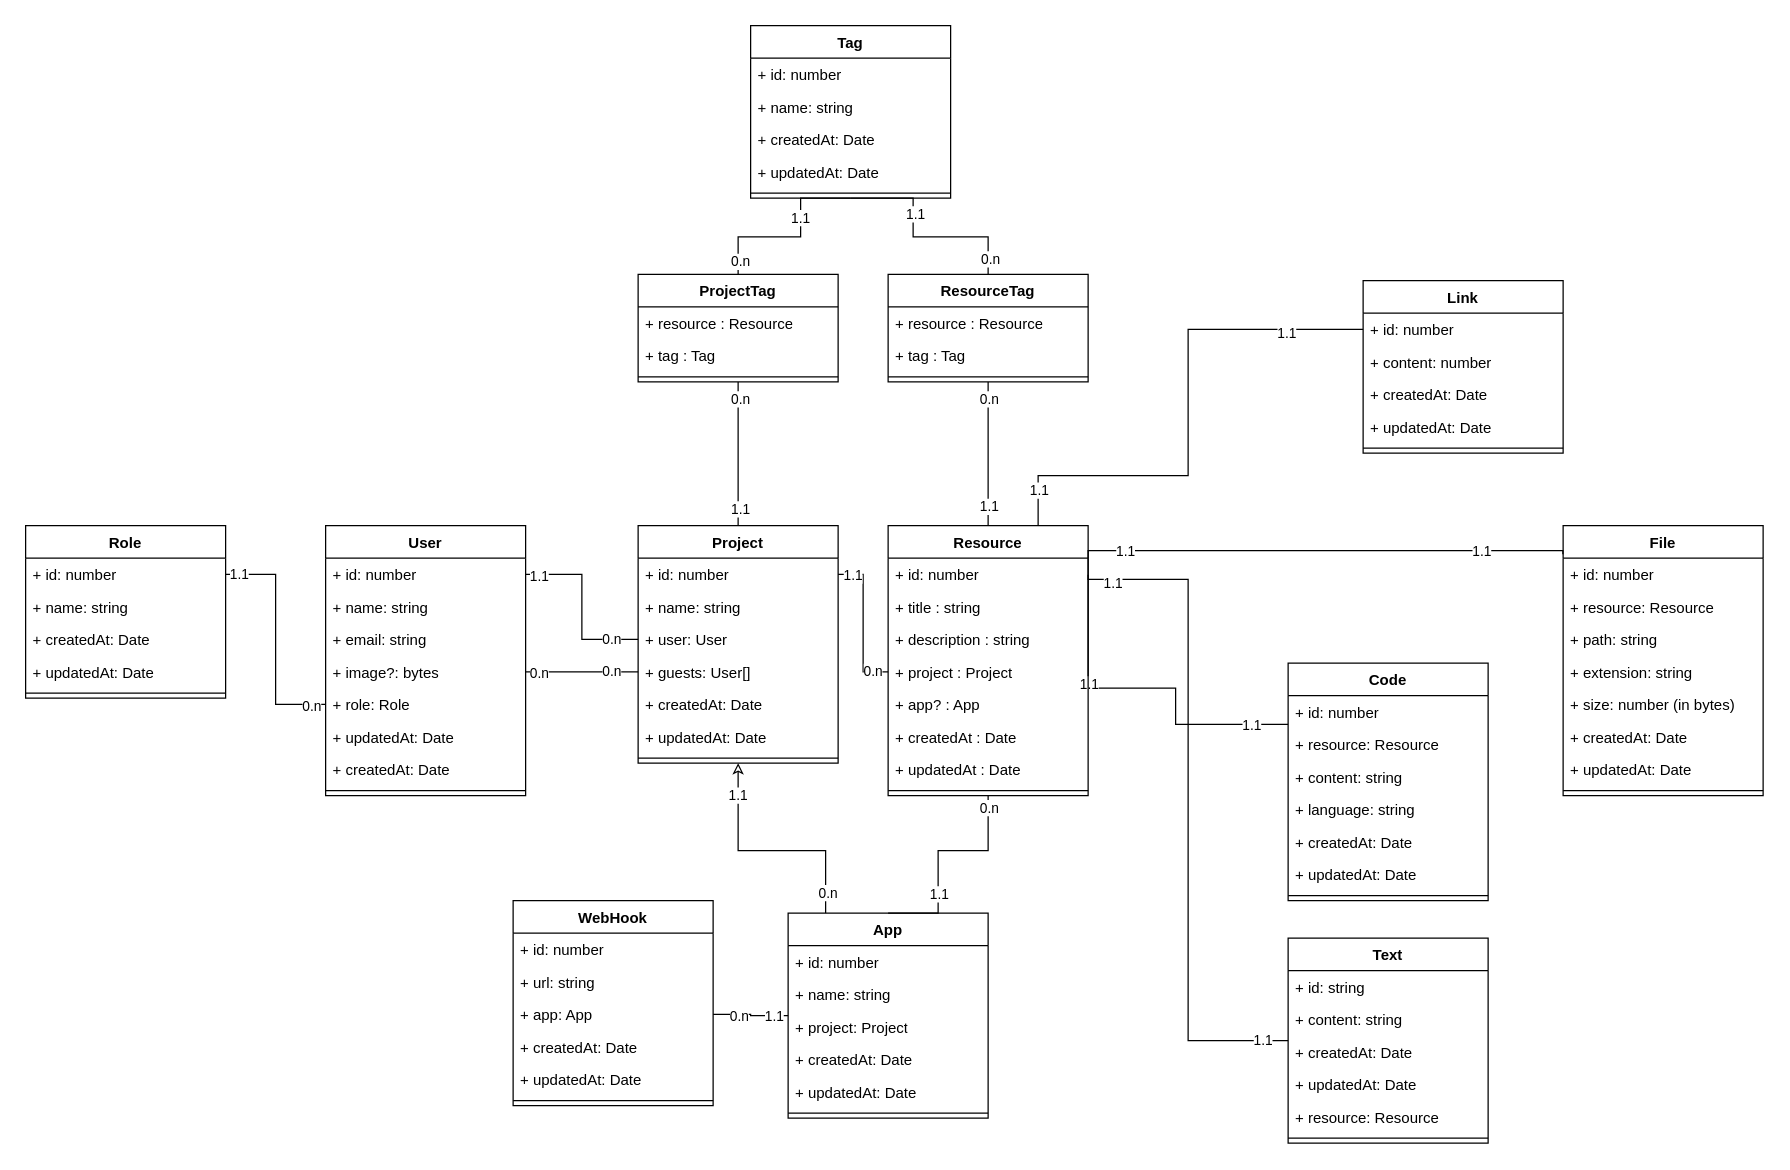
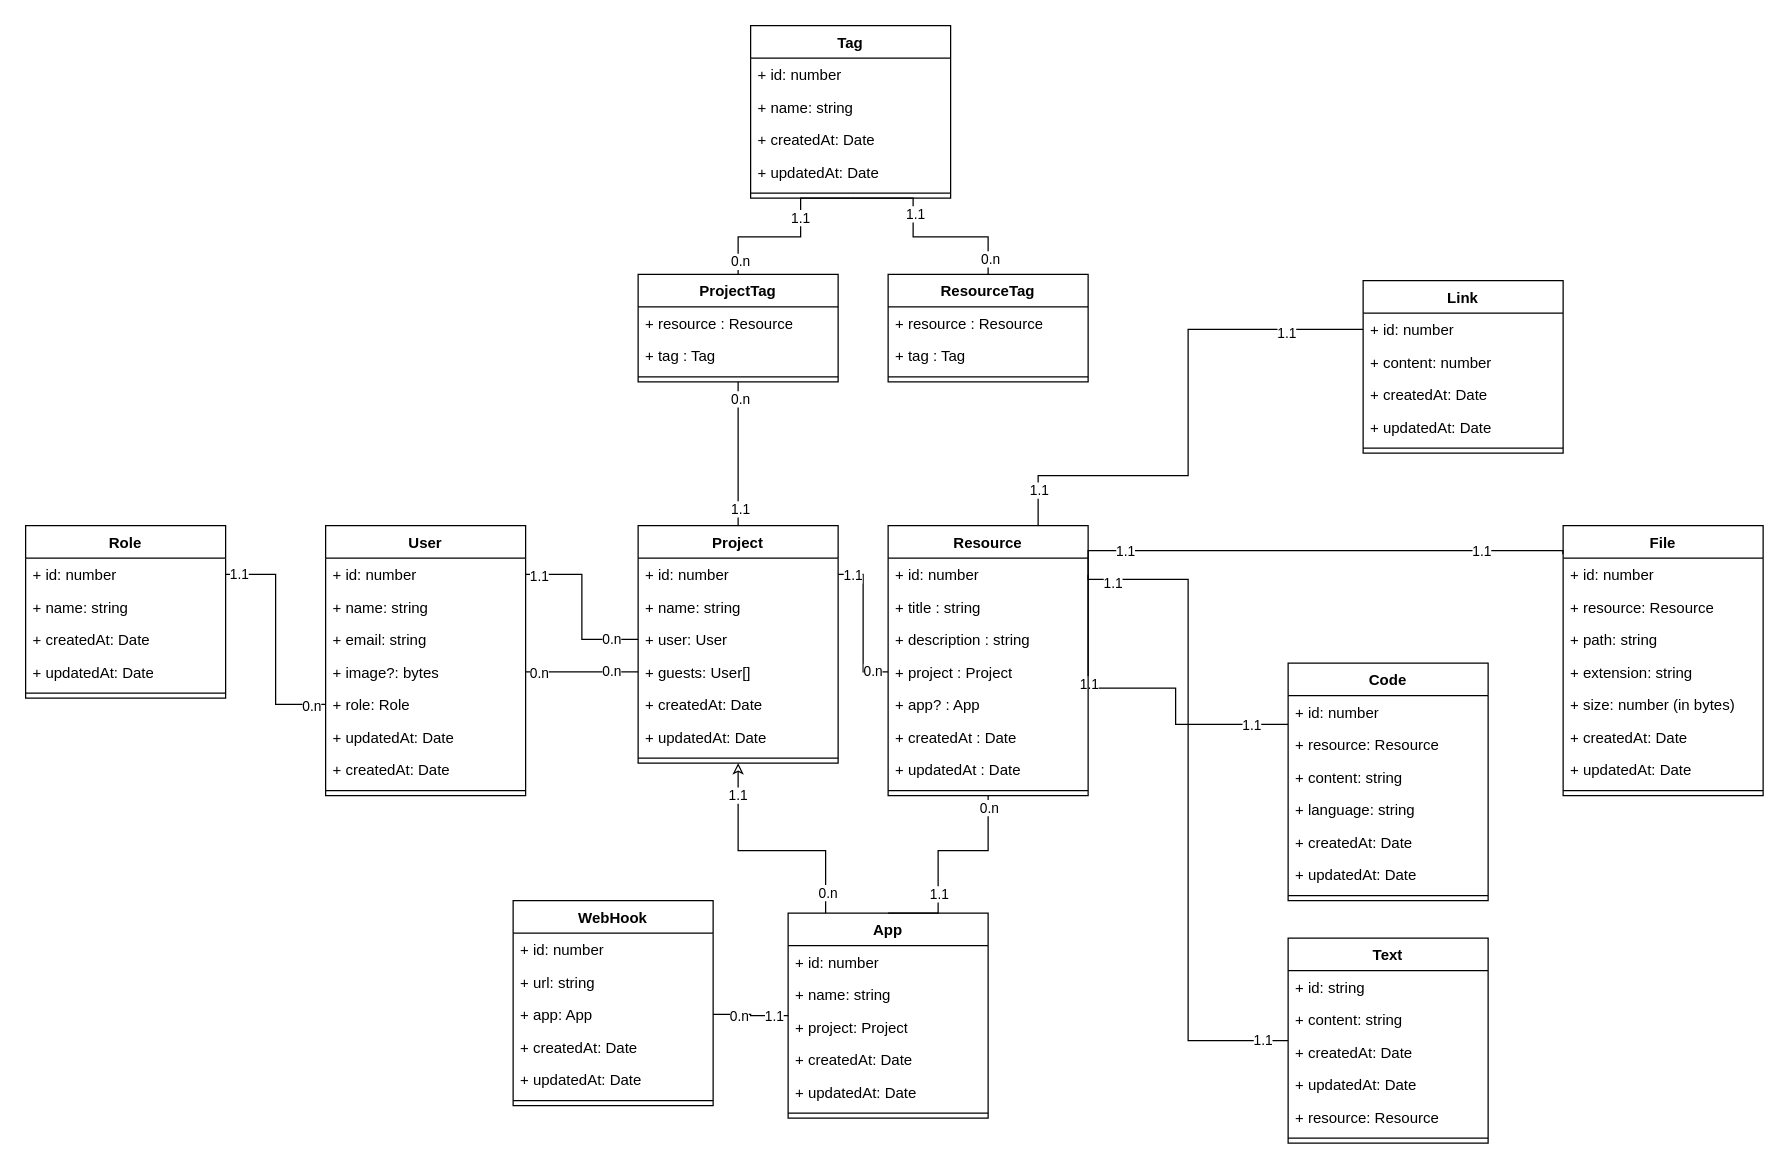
(988, 455) -> none
